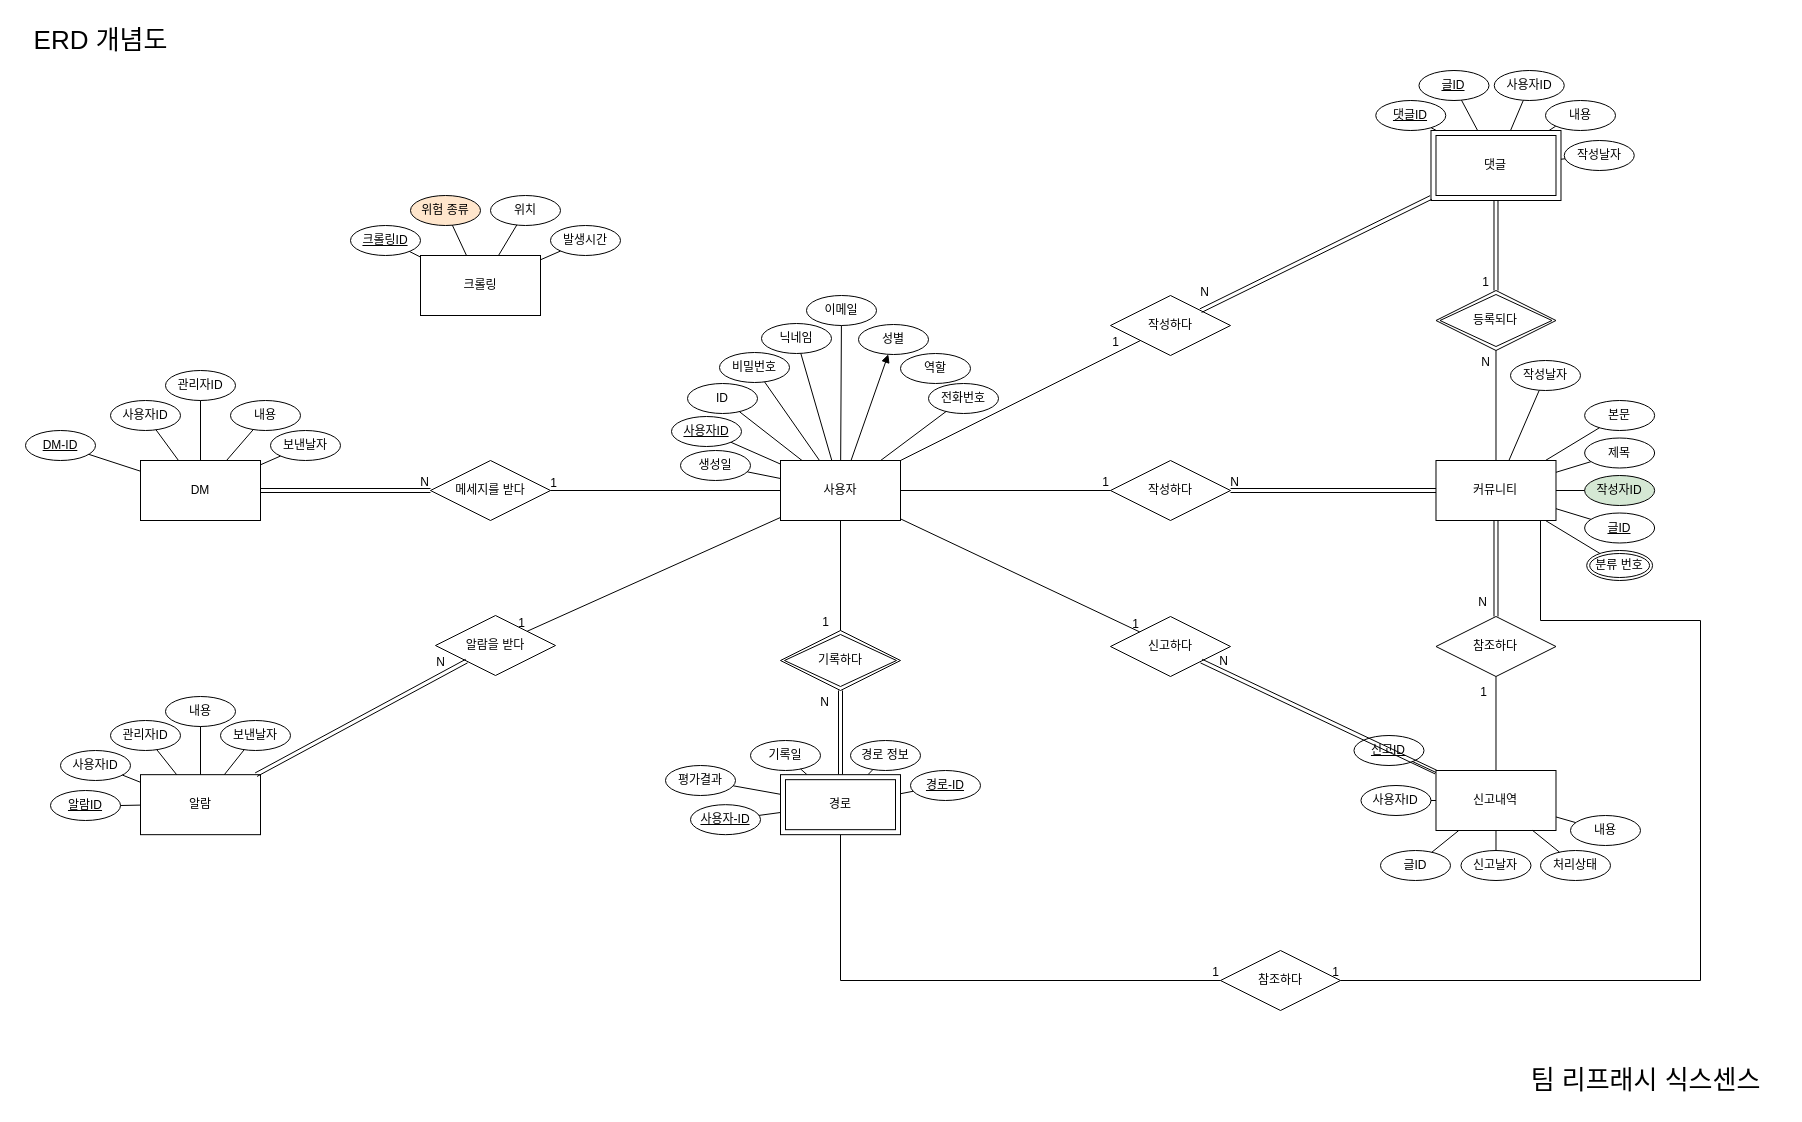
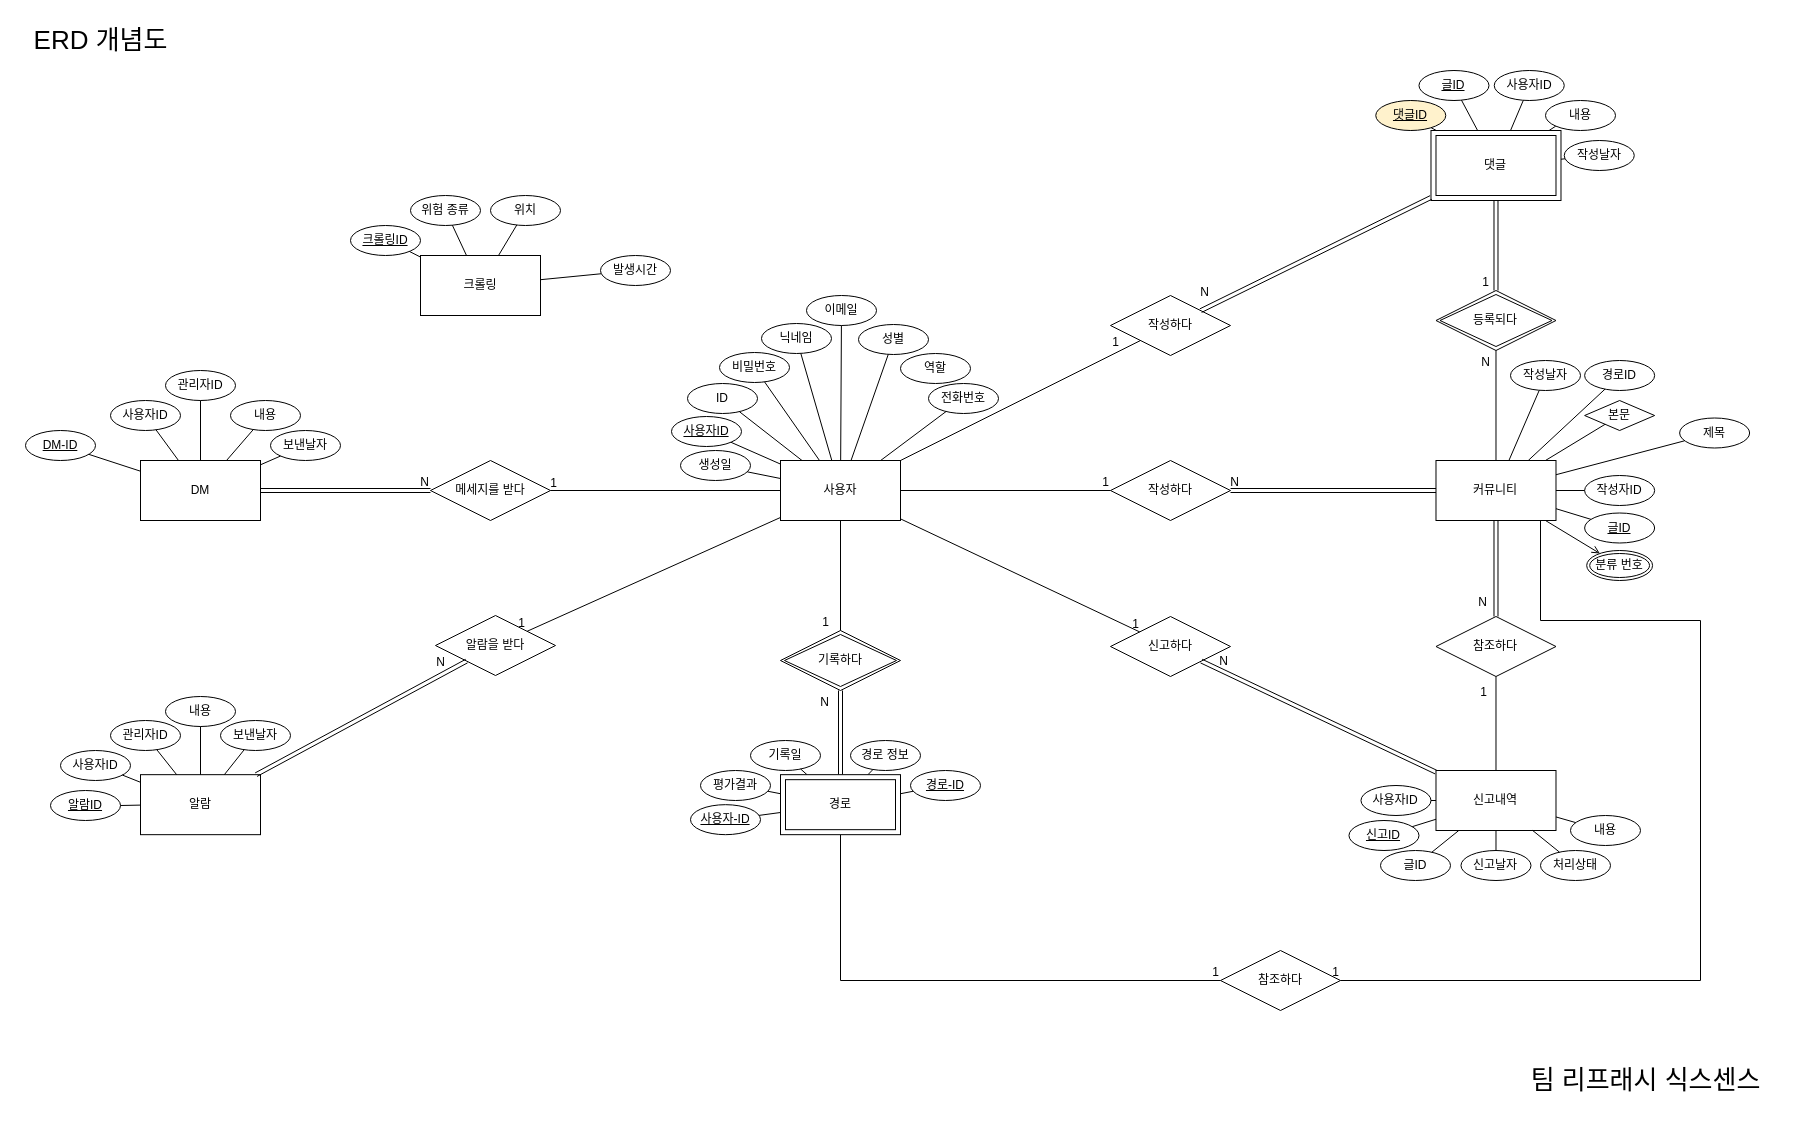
(1411, 116) -> (1411, 116)
(446, 211) -> (446, 211)
(586, 241) -> (636, 271)
(885, 363) -> (887, 359)
none -> (1620, 376)
(1620, 416) -> (1620, 416)
none -> (1567, 425)
(1620, 453) -> (1715, 433)
(1620, 491) -> (1620, 491)
(1596, 551) -> (1595, 551)
(1389, 751) -> (1384, 836)
(701, 781) -> (736, 786)
